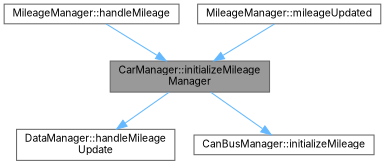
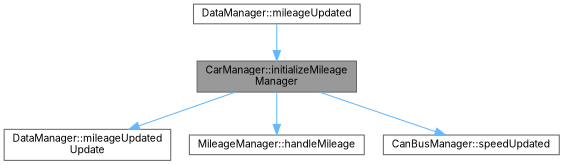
(289, 14) -> (277, 14)
(132, 40) -> (277, 108)
(96, 145) -> (87, 145)
(284, 145) -> (471, 145)
